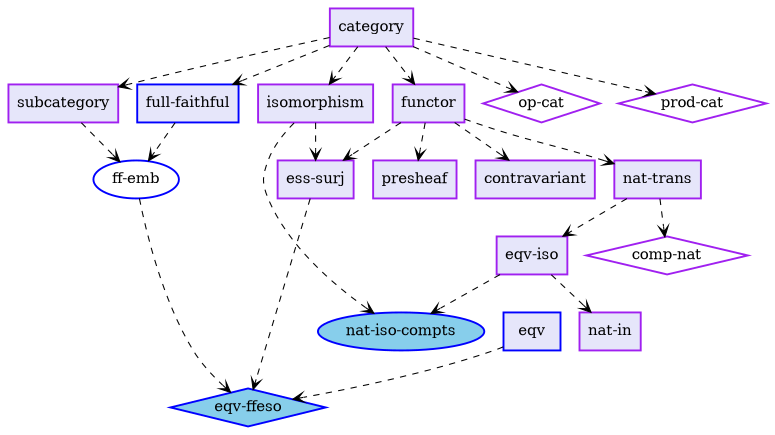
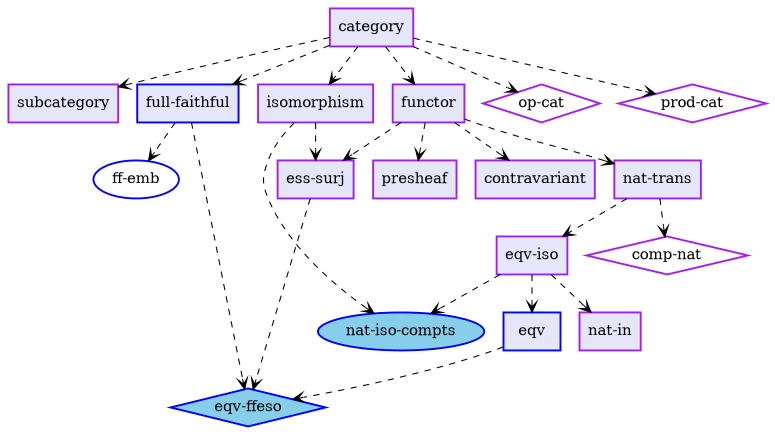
(97, 138) -> none
none -> (532, 288)
(168, 298) -> (217, 251)
